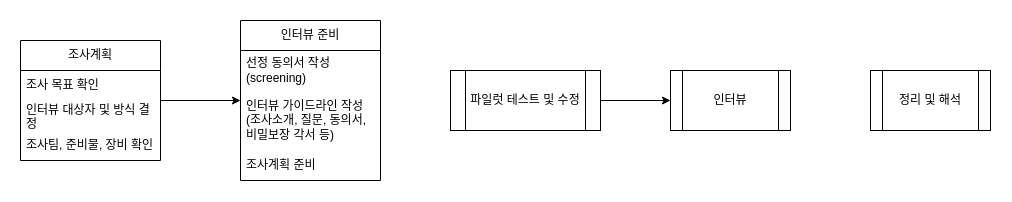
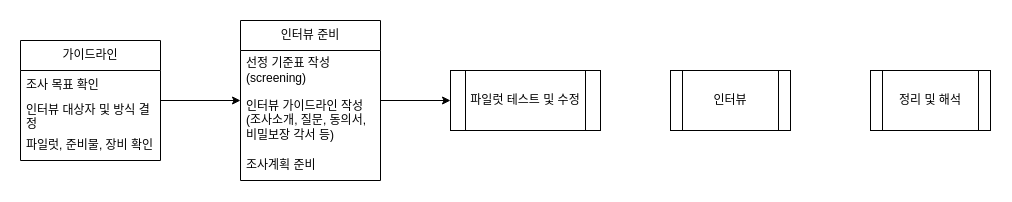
(91, 56) -> (91, 56)
(312, 71) -> (312, 71)
none -> (413, 101)
(632, 101) -> none
(92, 146) -> (92, 146)
